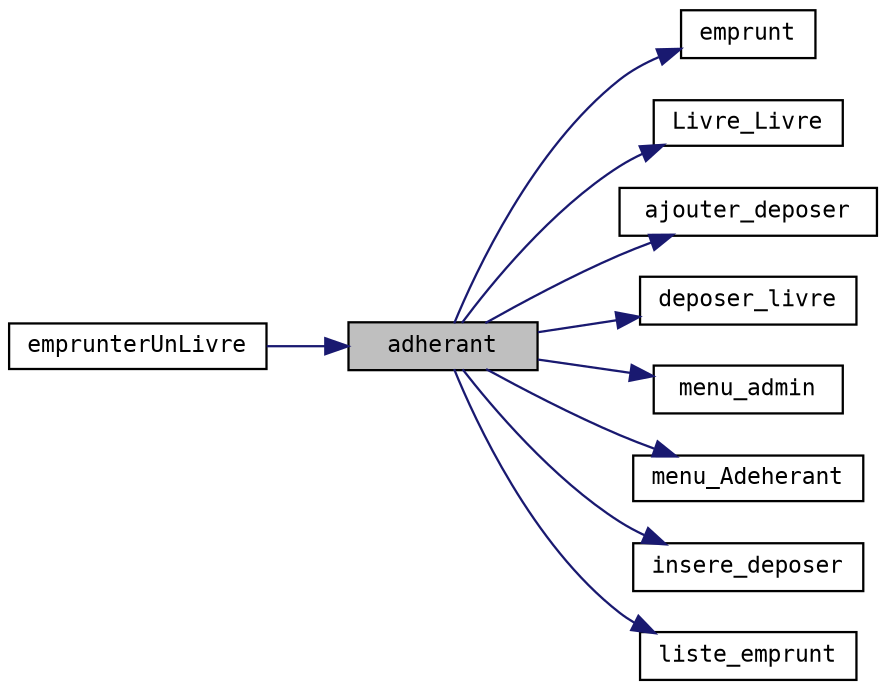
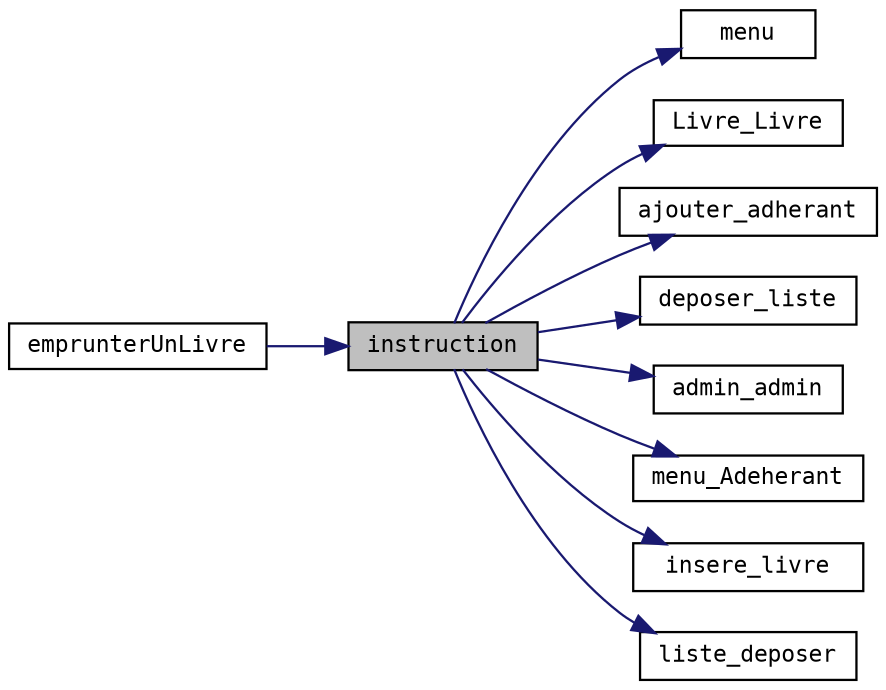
(748, 34) -> (748, 34)
(748, 212) -> (748, 212)
(748, 301) -> (748, 301)
(443, 346) -> (443, 346)
(748, 390) -> (748, 390)
(748, 567) -> (748, 567)
(748, 656) -> (748, 656)
